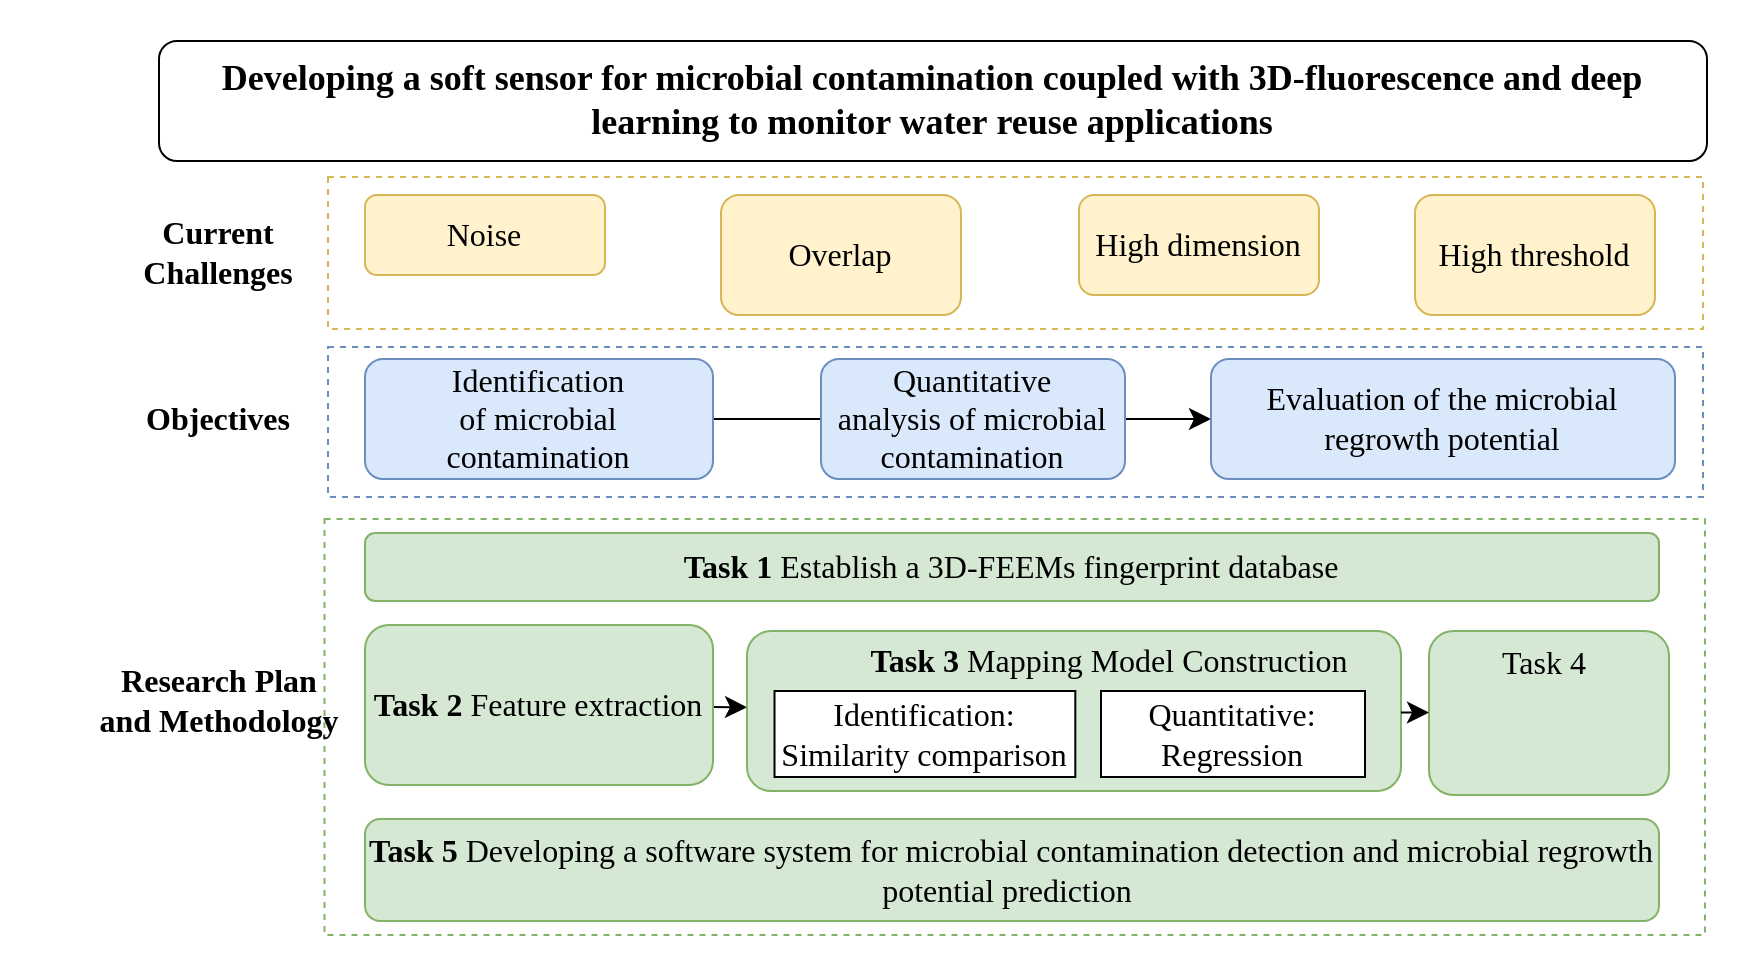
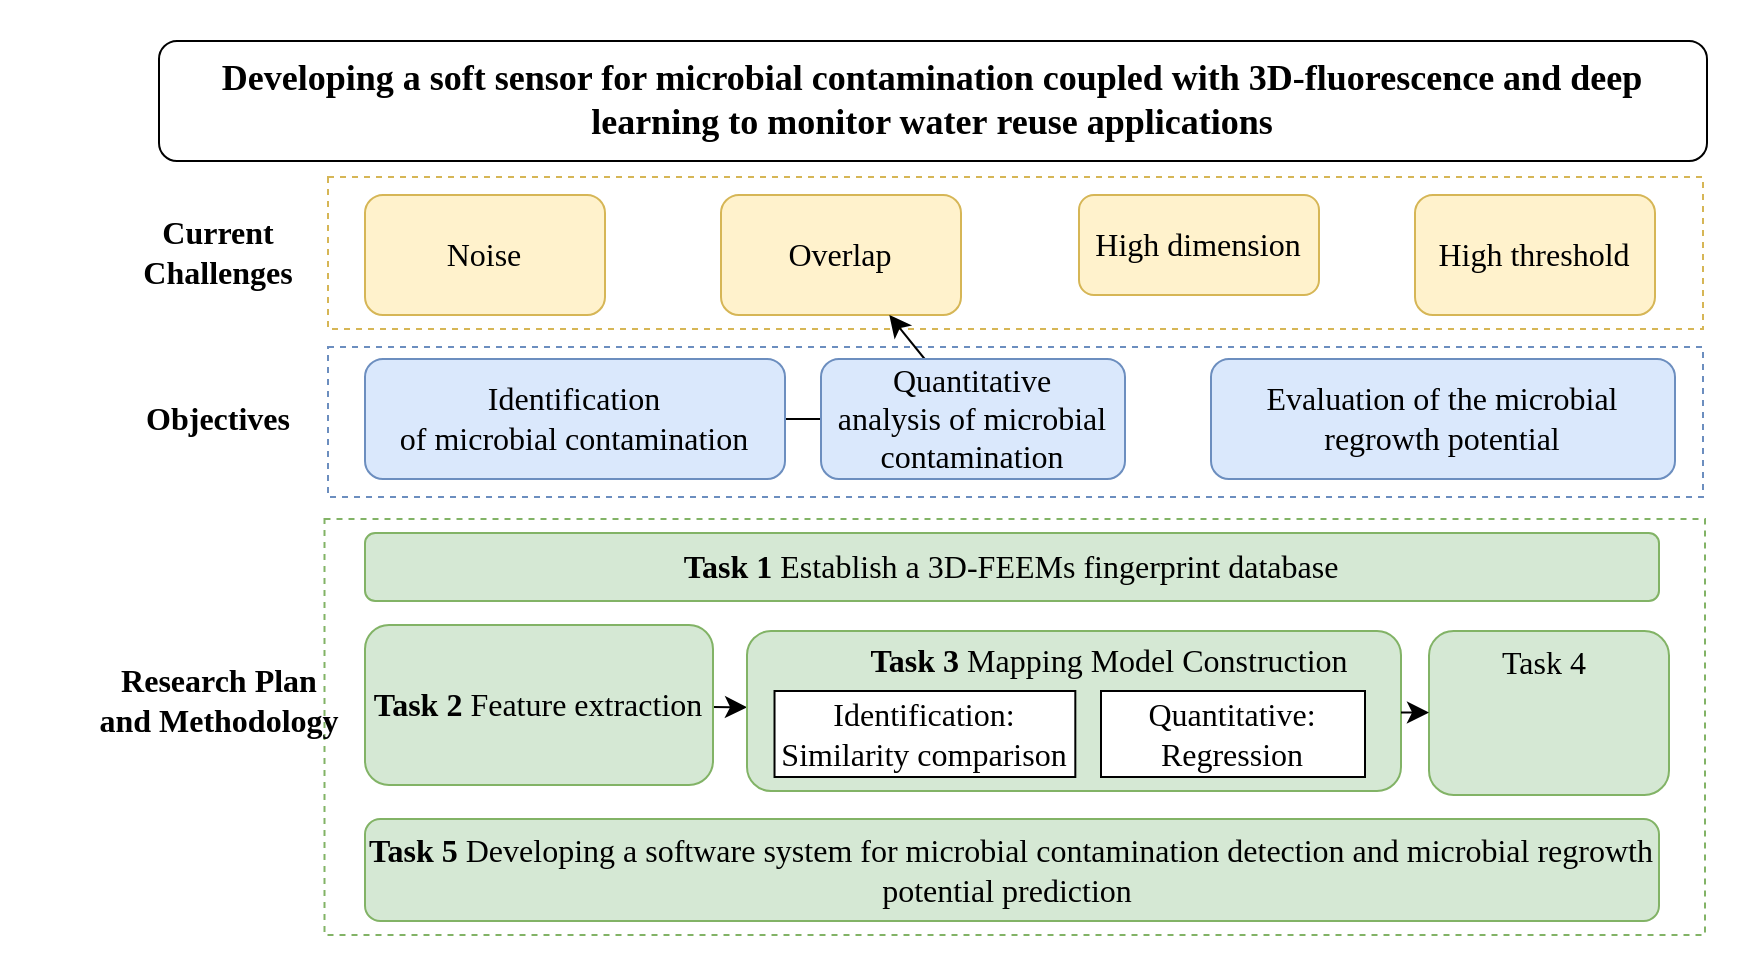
(485, 235) -> (485, 255)
(539, 419) -> (575, 419)
(1160, 419) -> (912, 343)
